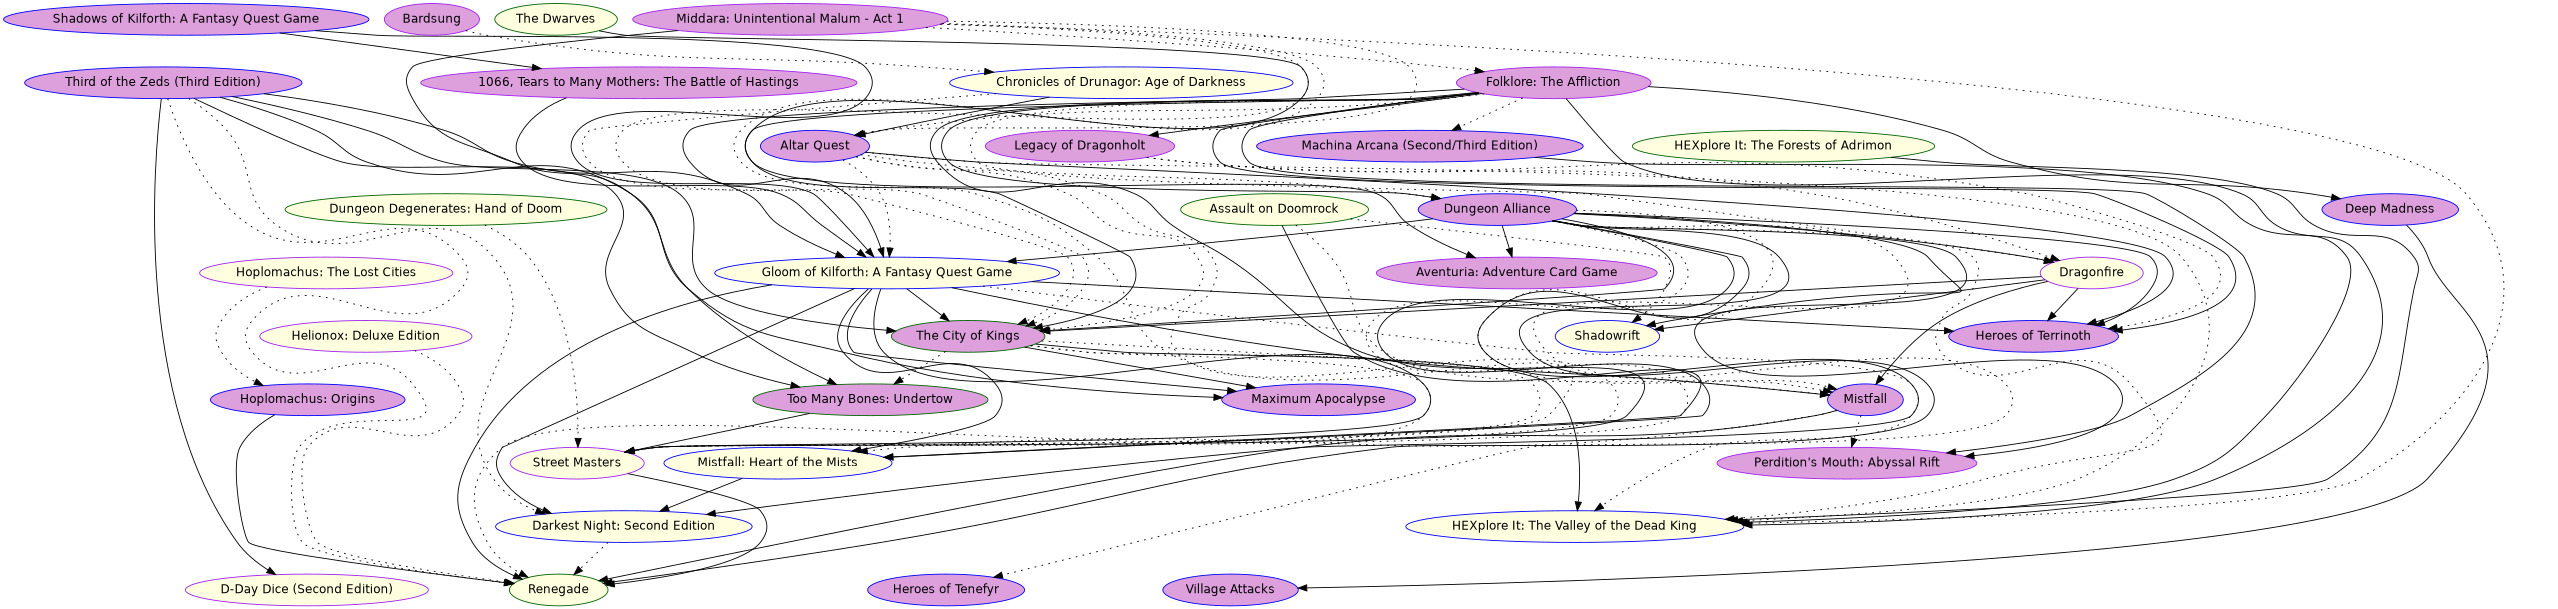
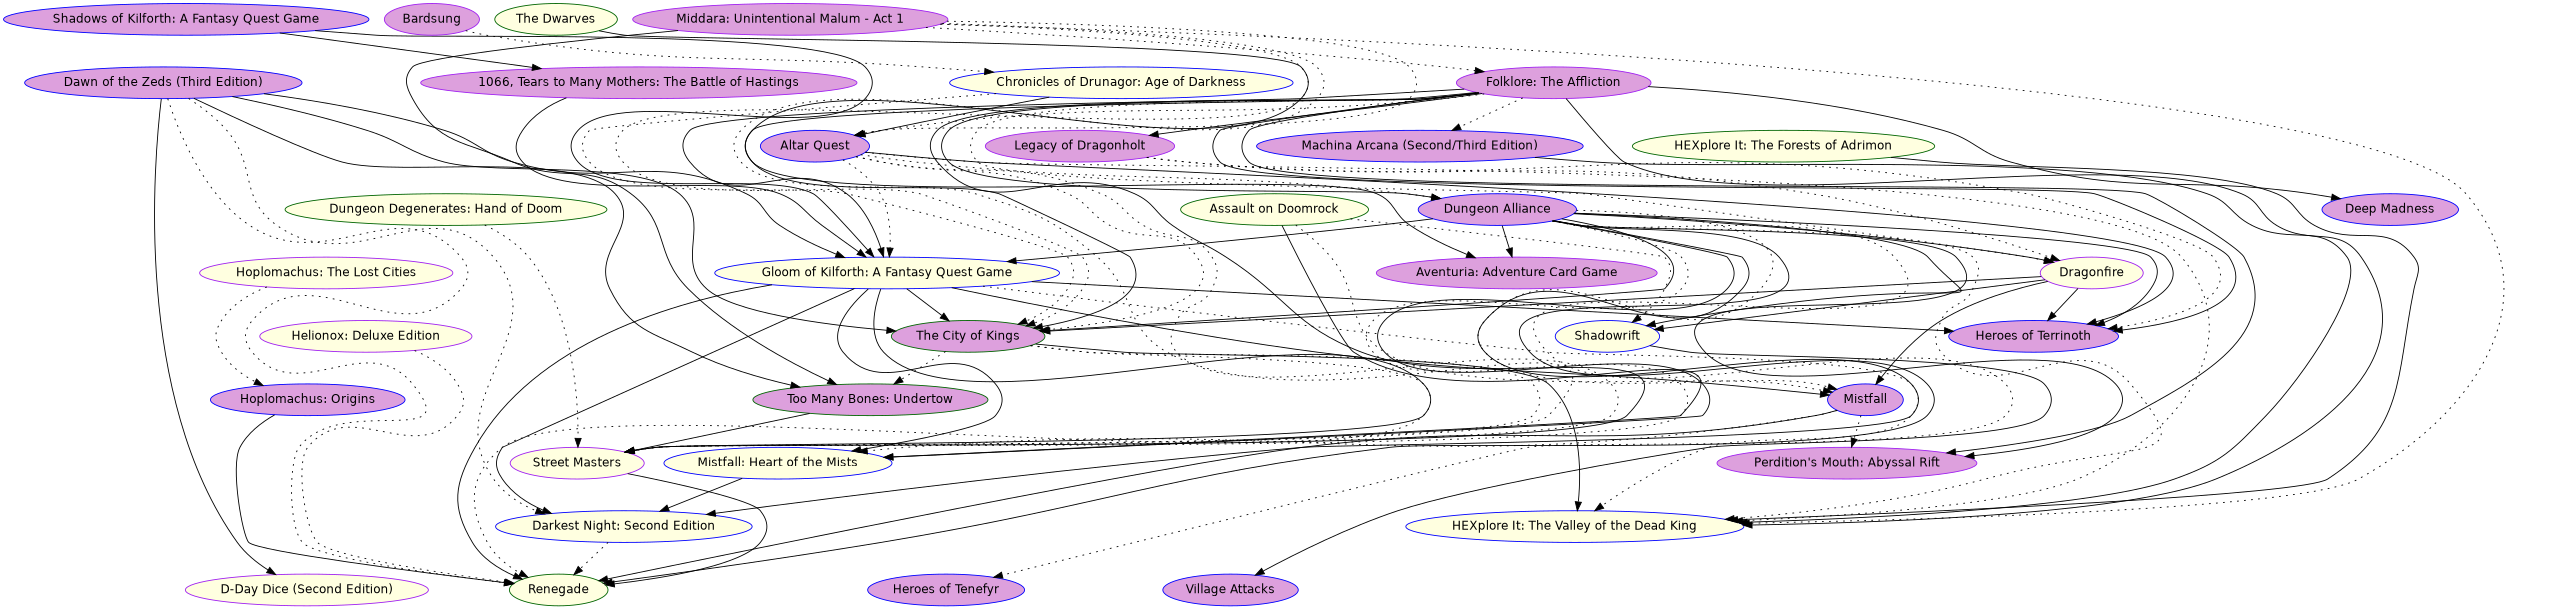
(163, 83) -> (163, 83)
(1431, 364) -> none
(1319, 400) -> none
(2020, 556) -> (1985, 432)
